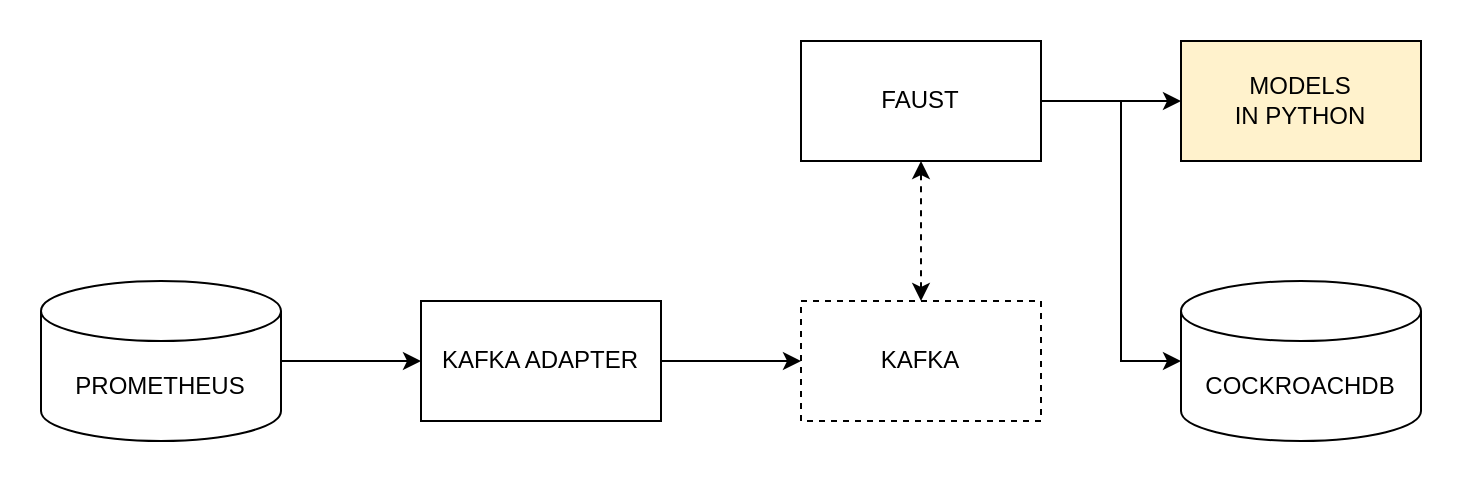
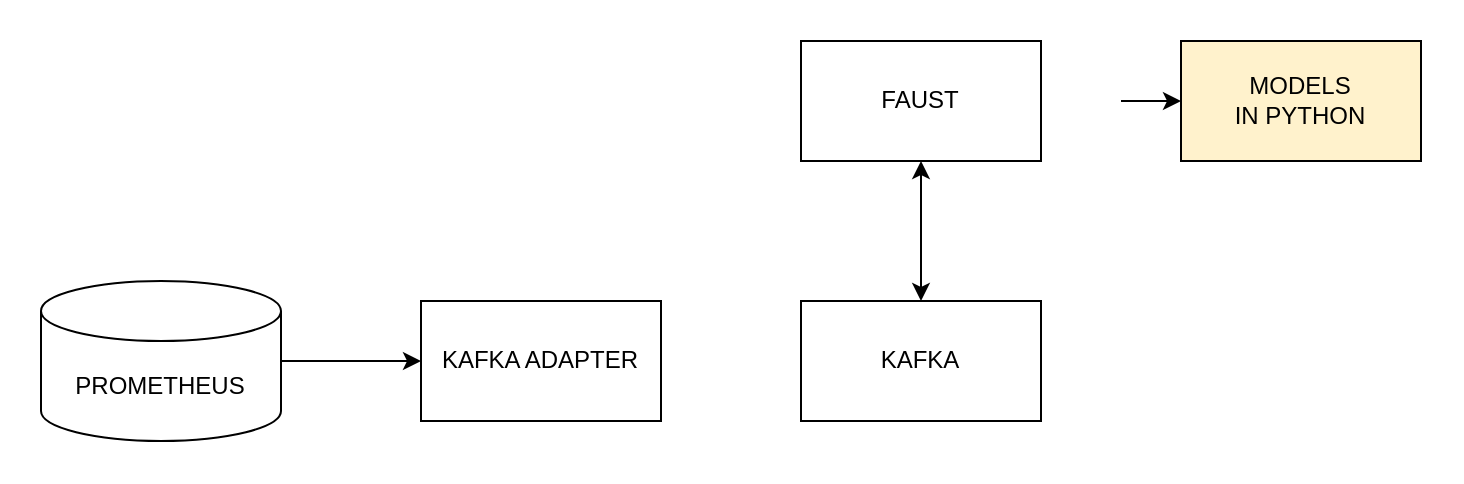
(1121, 214) -> none
(921, 231) -> (921, 231)
(724, 361) -> none
(921, 361) -> (921, 361)
(1301, 361) -> none
